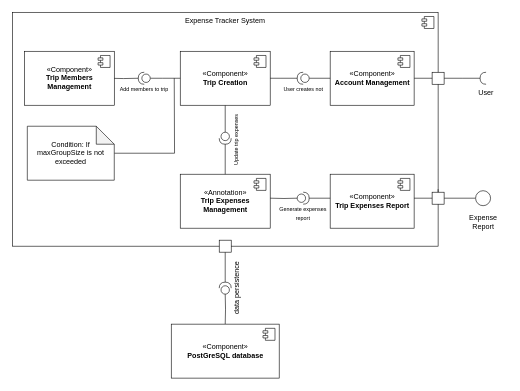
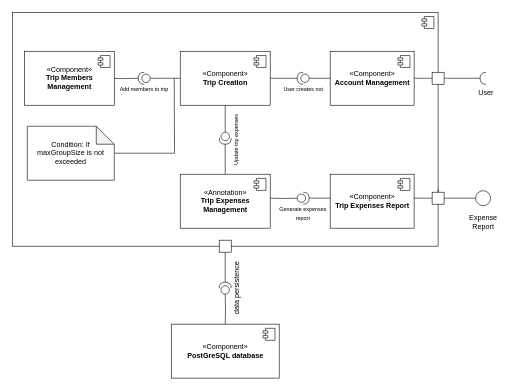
(225, 21) -> none
